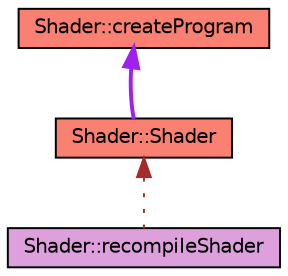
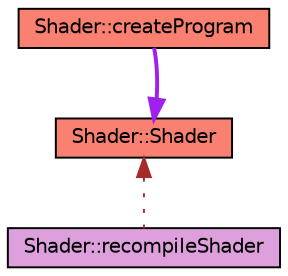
(131, 93) -> (157, 74)
